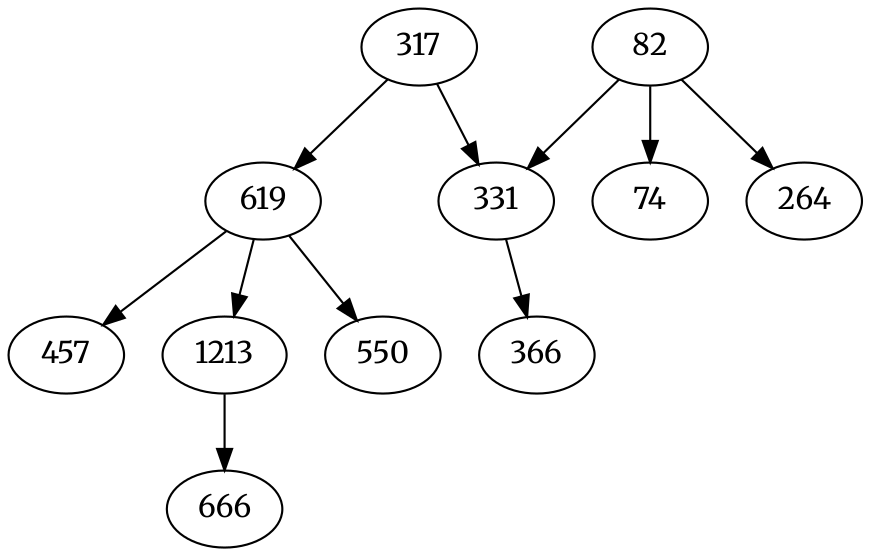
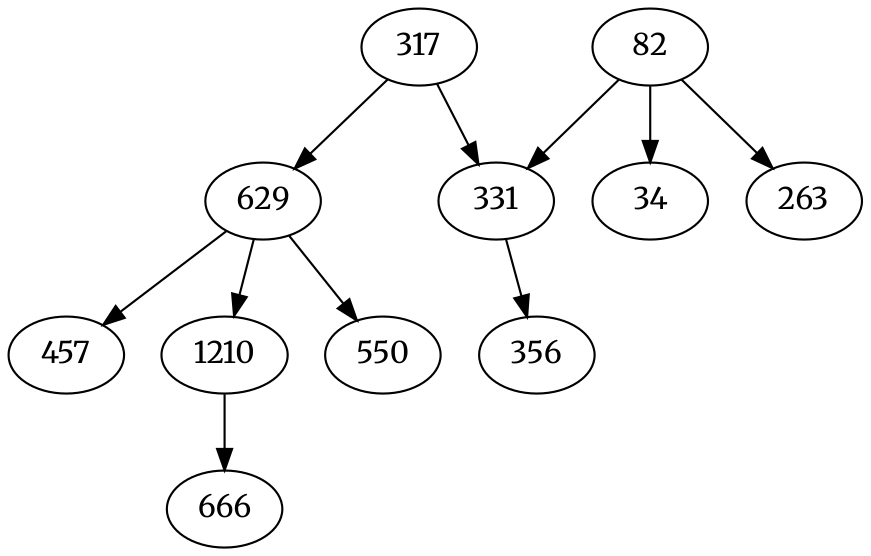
(263, 201) -> (263, 201)
(650, 201) -> (650, 201)
(804, 201) -> (804, 201)
(225, 355) -> (225, 355)
(537, 355) -> (537, 355)
